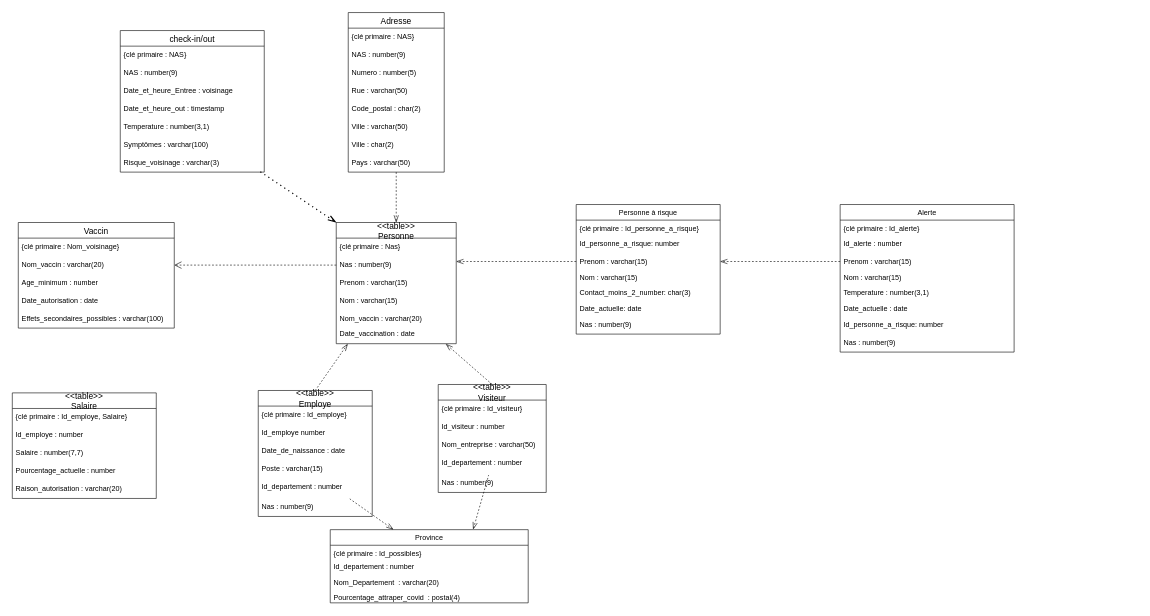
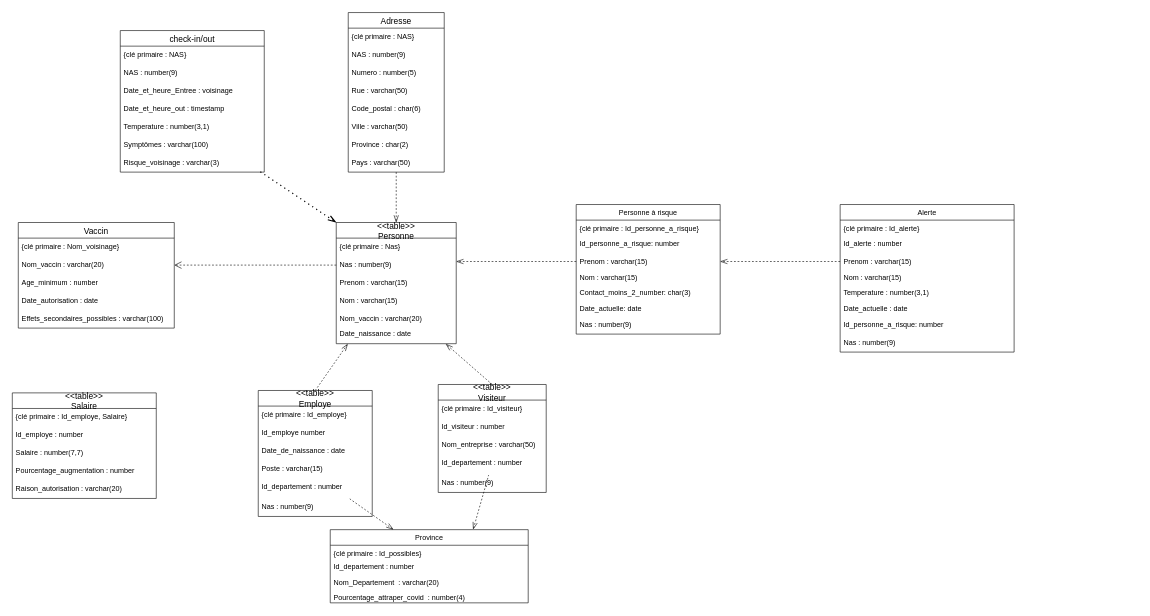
(390, 108) -> (390, 108)
(377, 144) -> (385, 144)
(381, 334) -> (378, 334)
(69, 470) -> (78, 470)
(408, 598) -> (409, 598)
